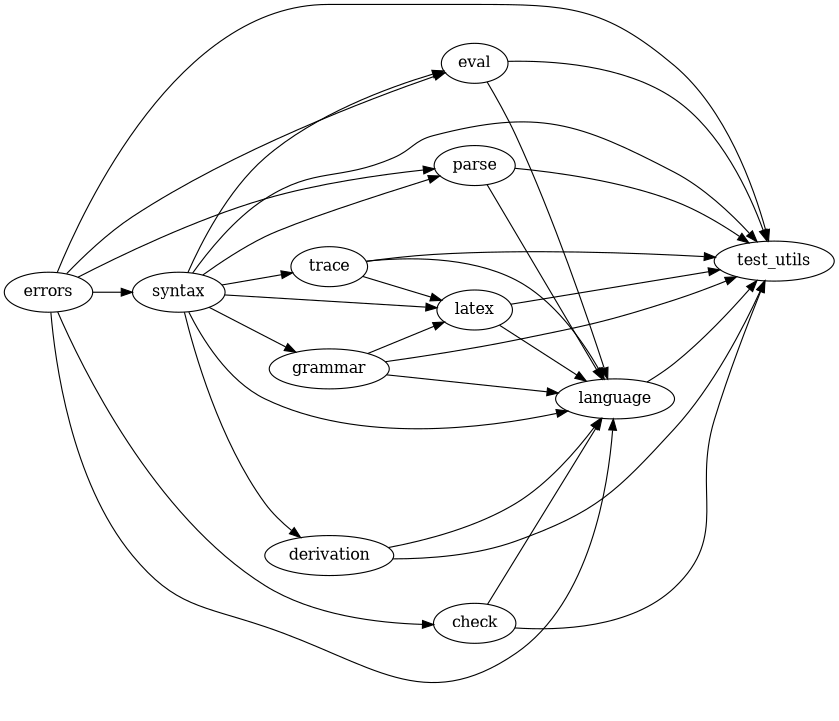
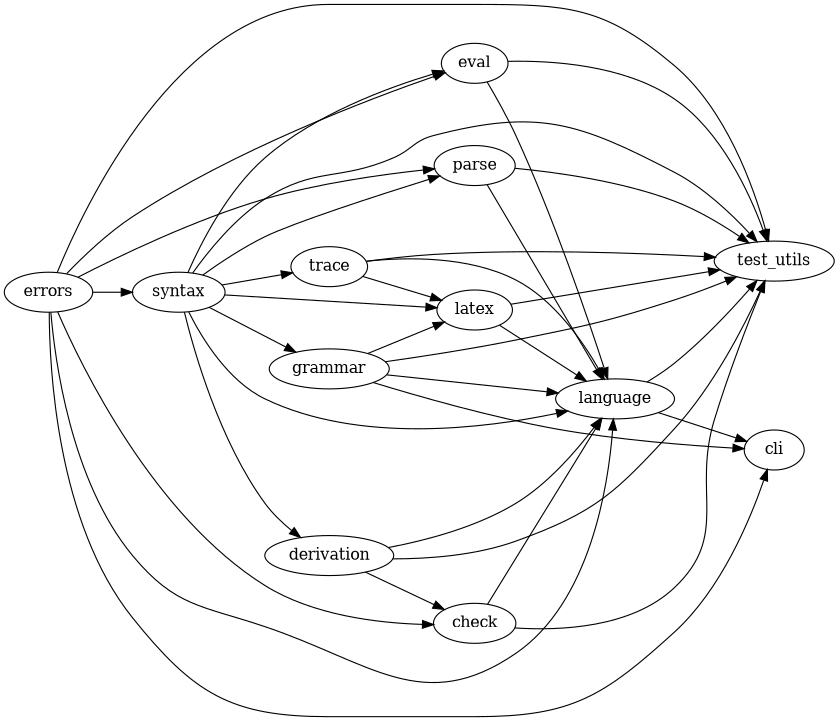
none -> (774, 450)
none -> (400, 588)
